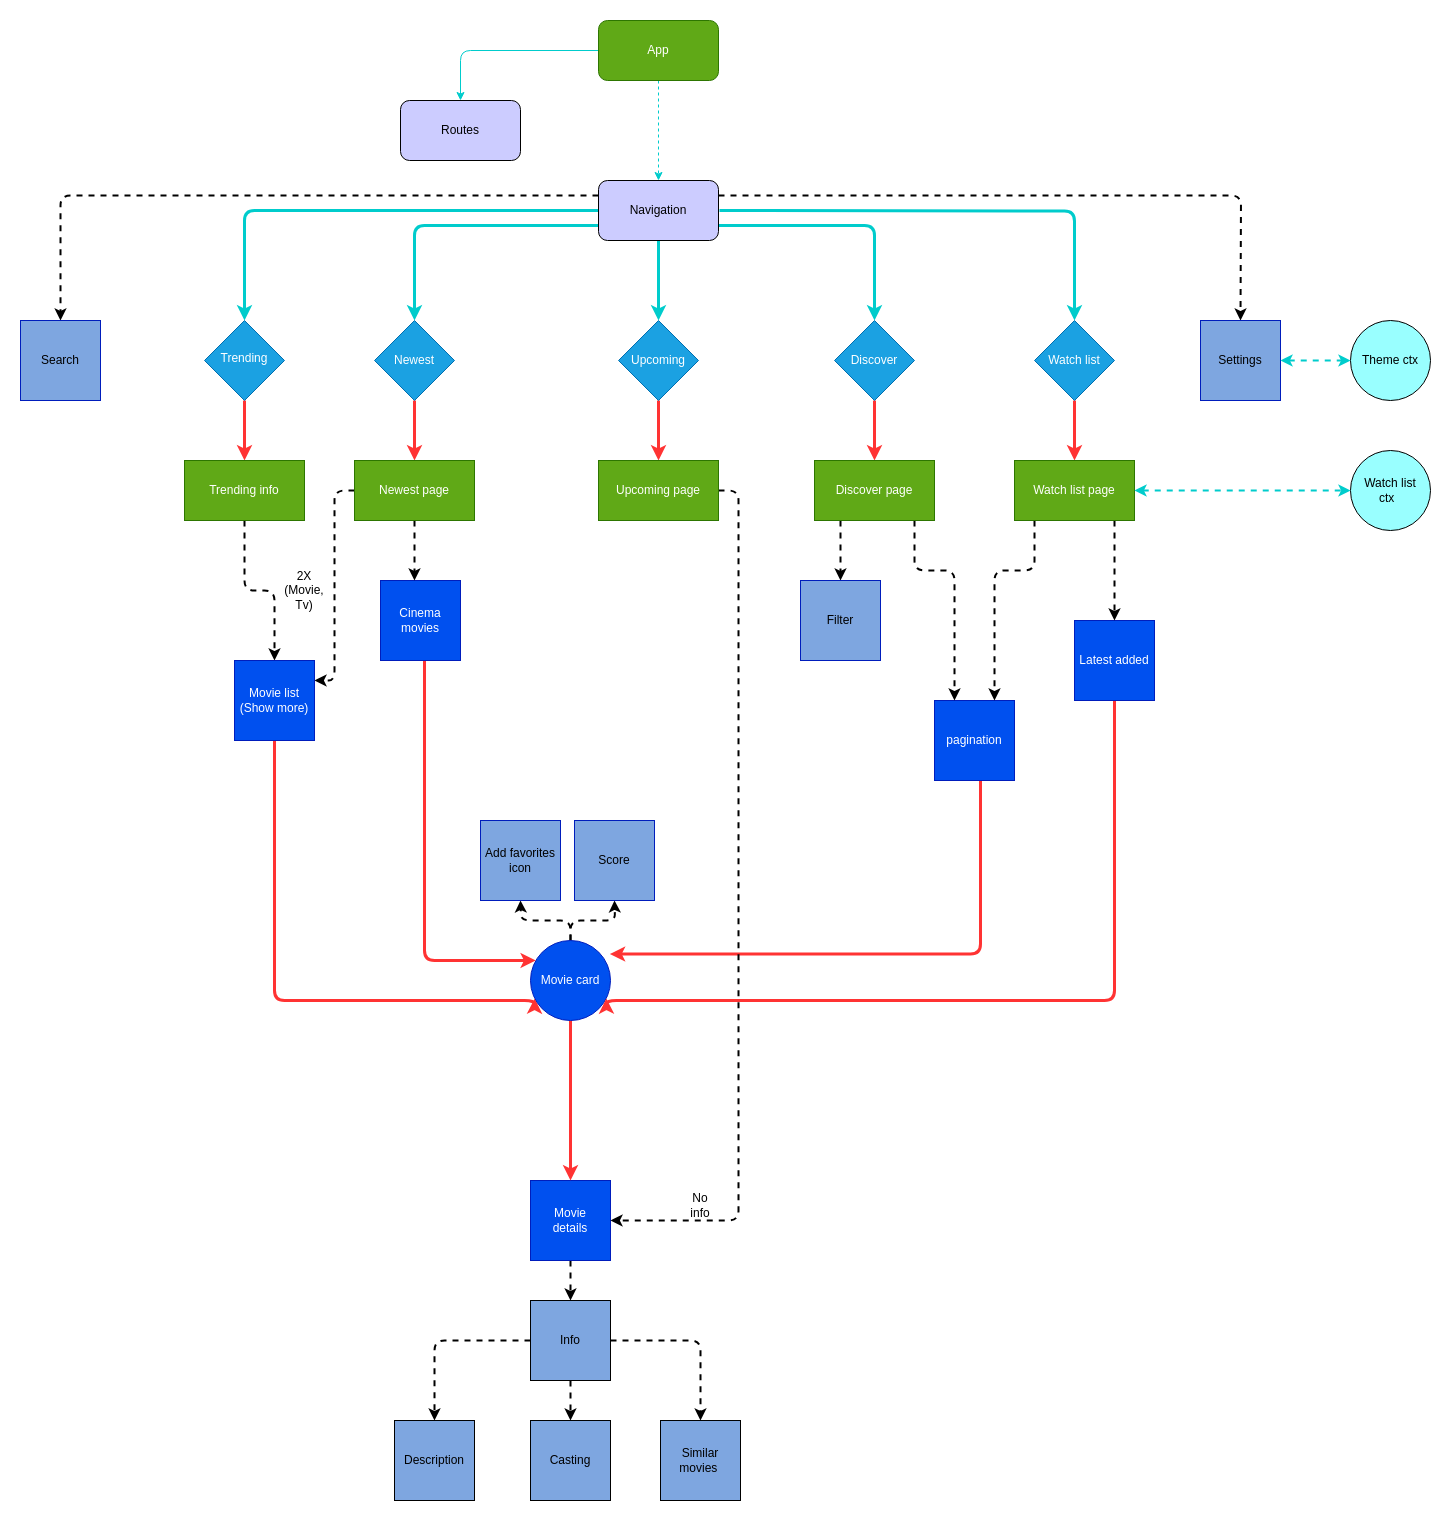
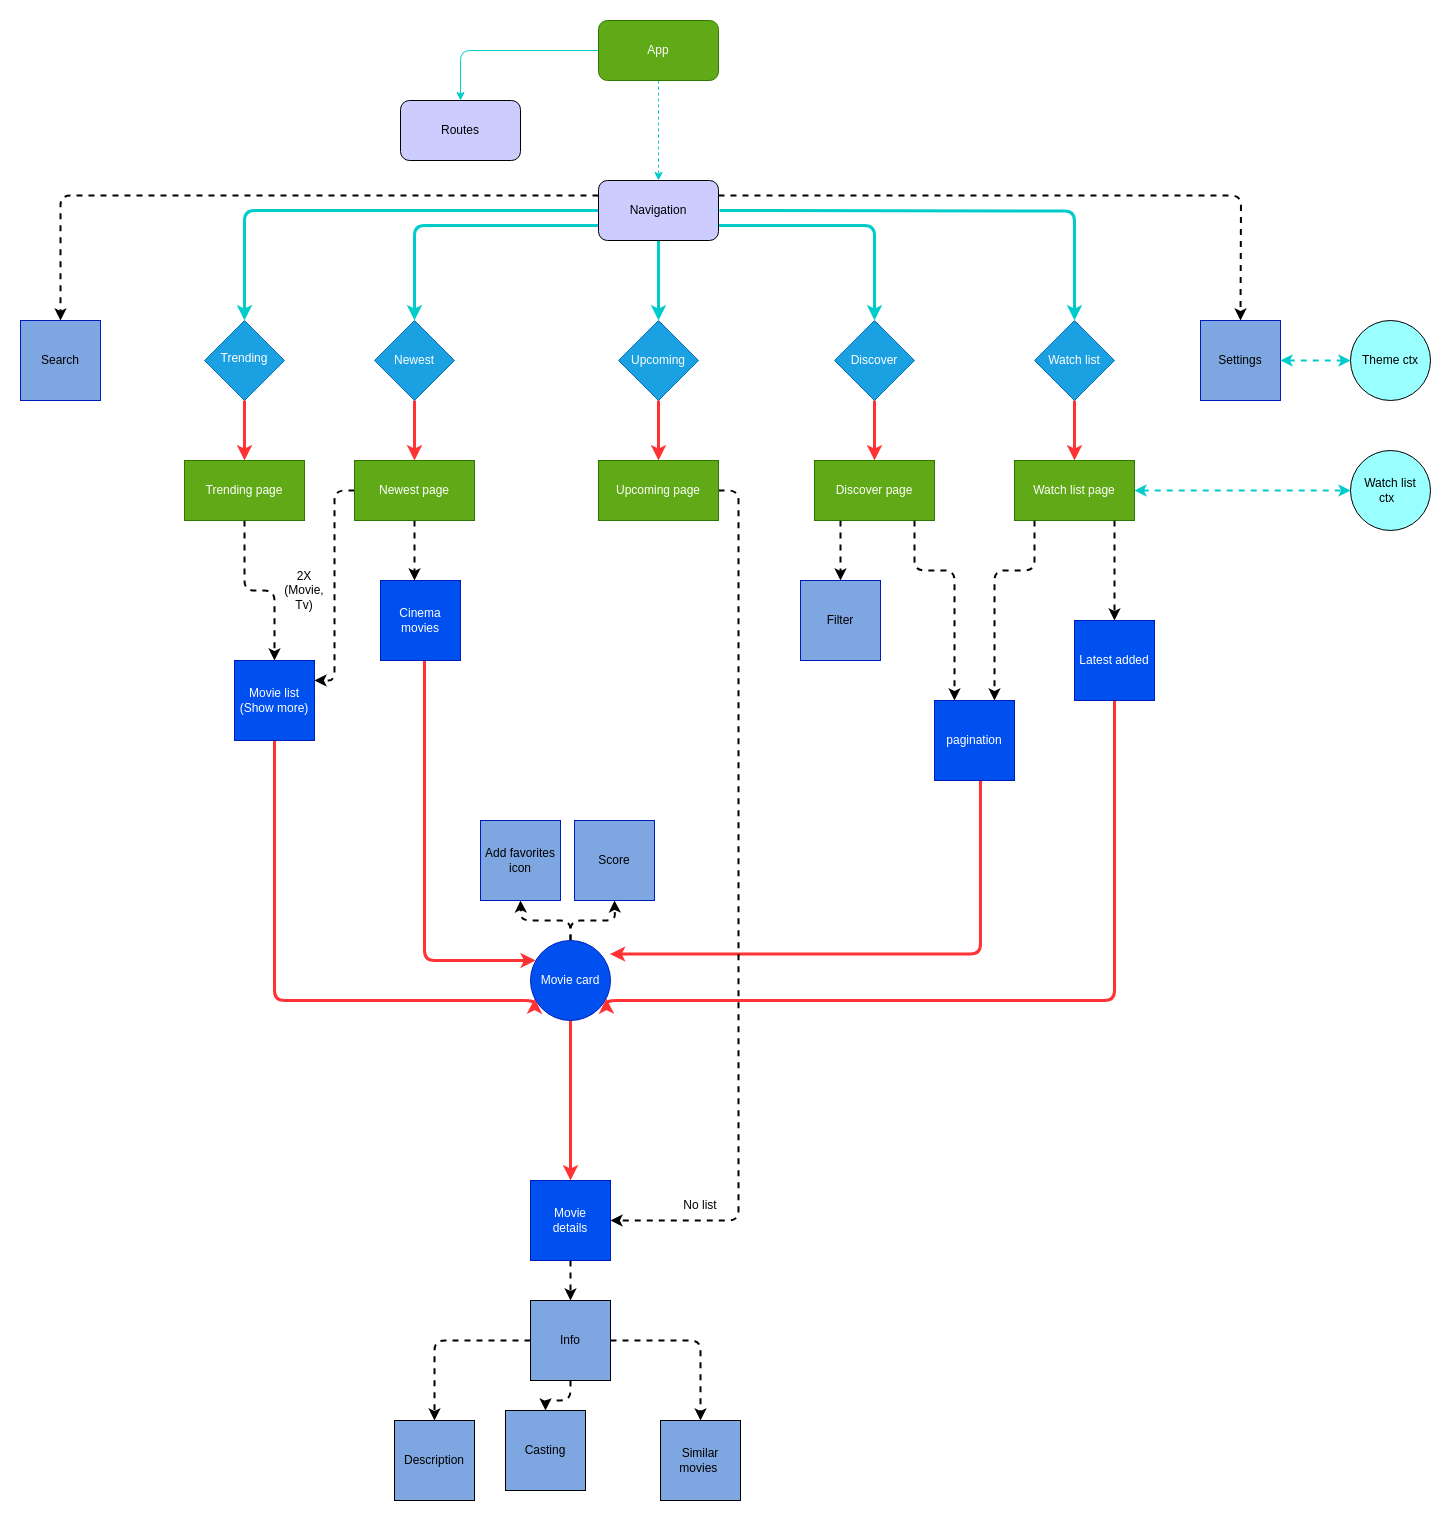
(245, 491) -> (245, 491)
(701, 1206) -> (701, 1206)
(571, 1461) -> (546, 1451)
